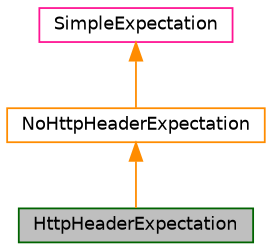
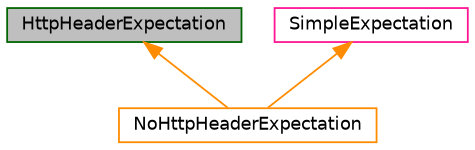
(136, 185) -> (193, 81)
